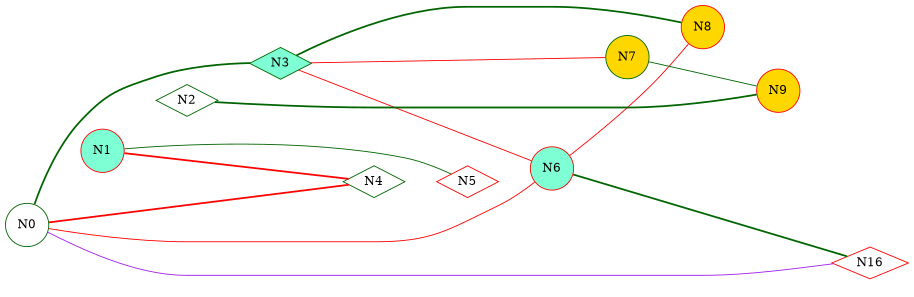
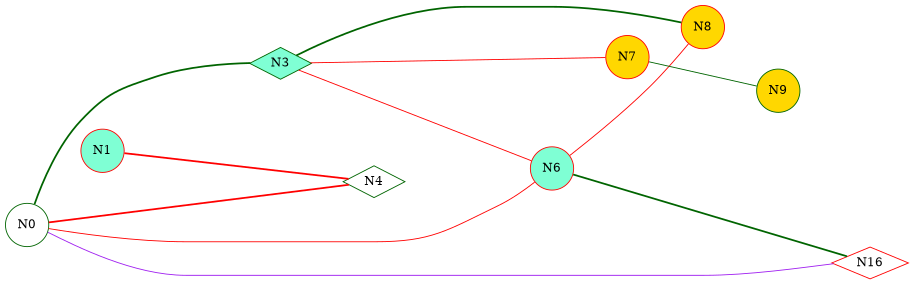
(627, 57) -> (627, 57)
(778, 91) -> (778, 91)
(187, 100) -> none
(468, 182) -> none
